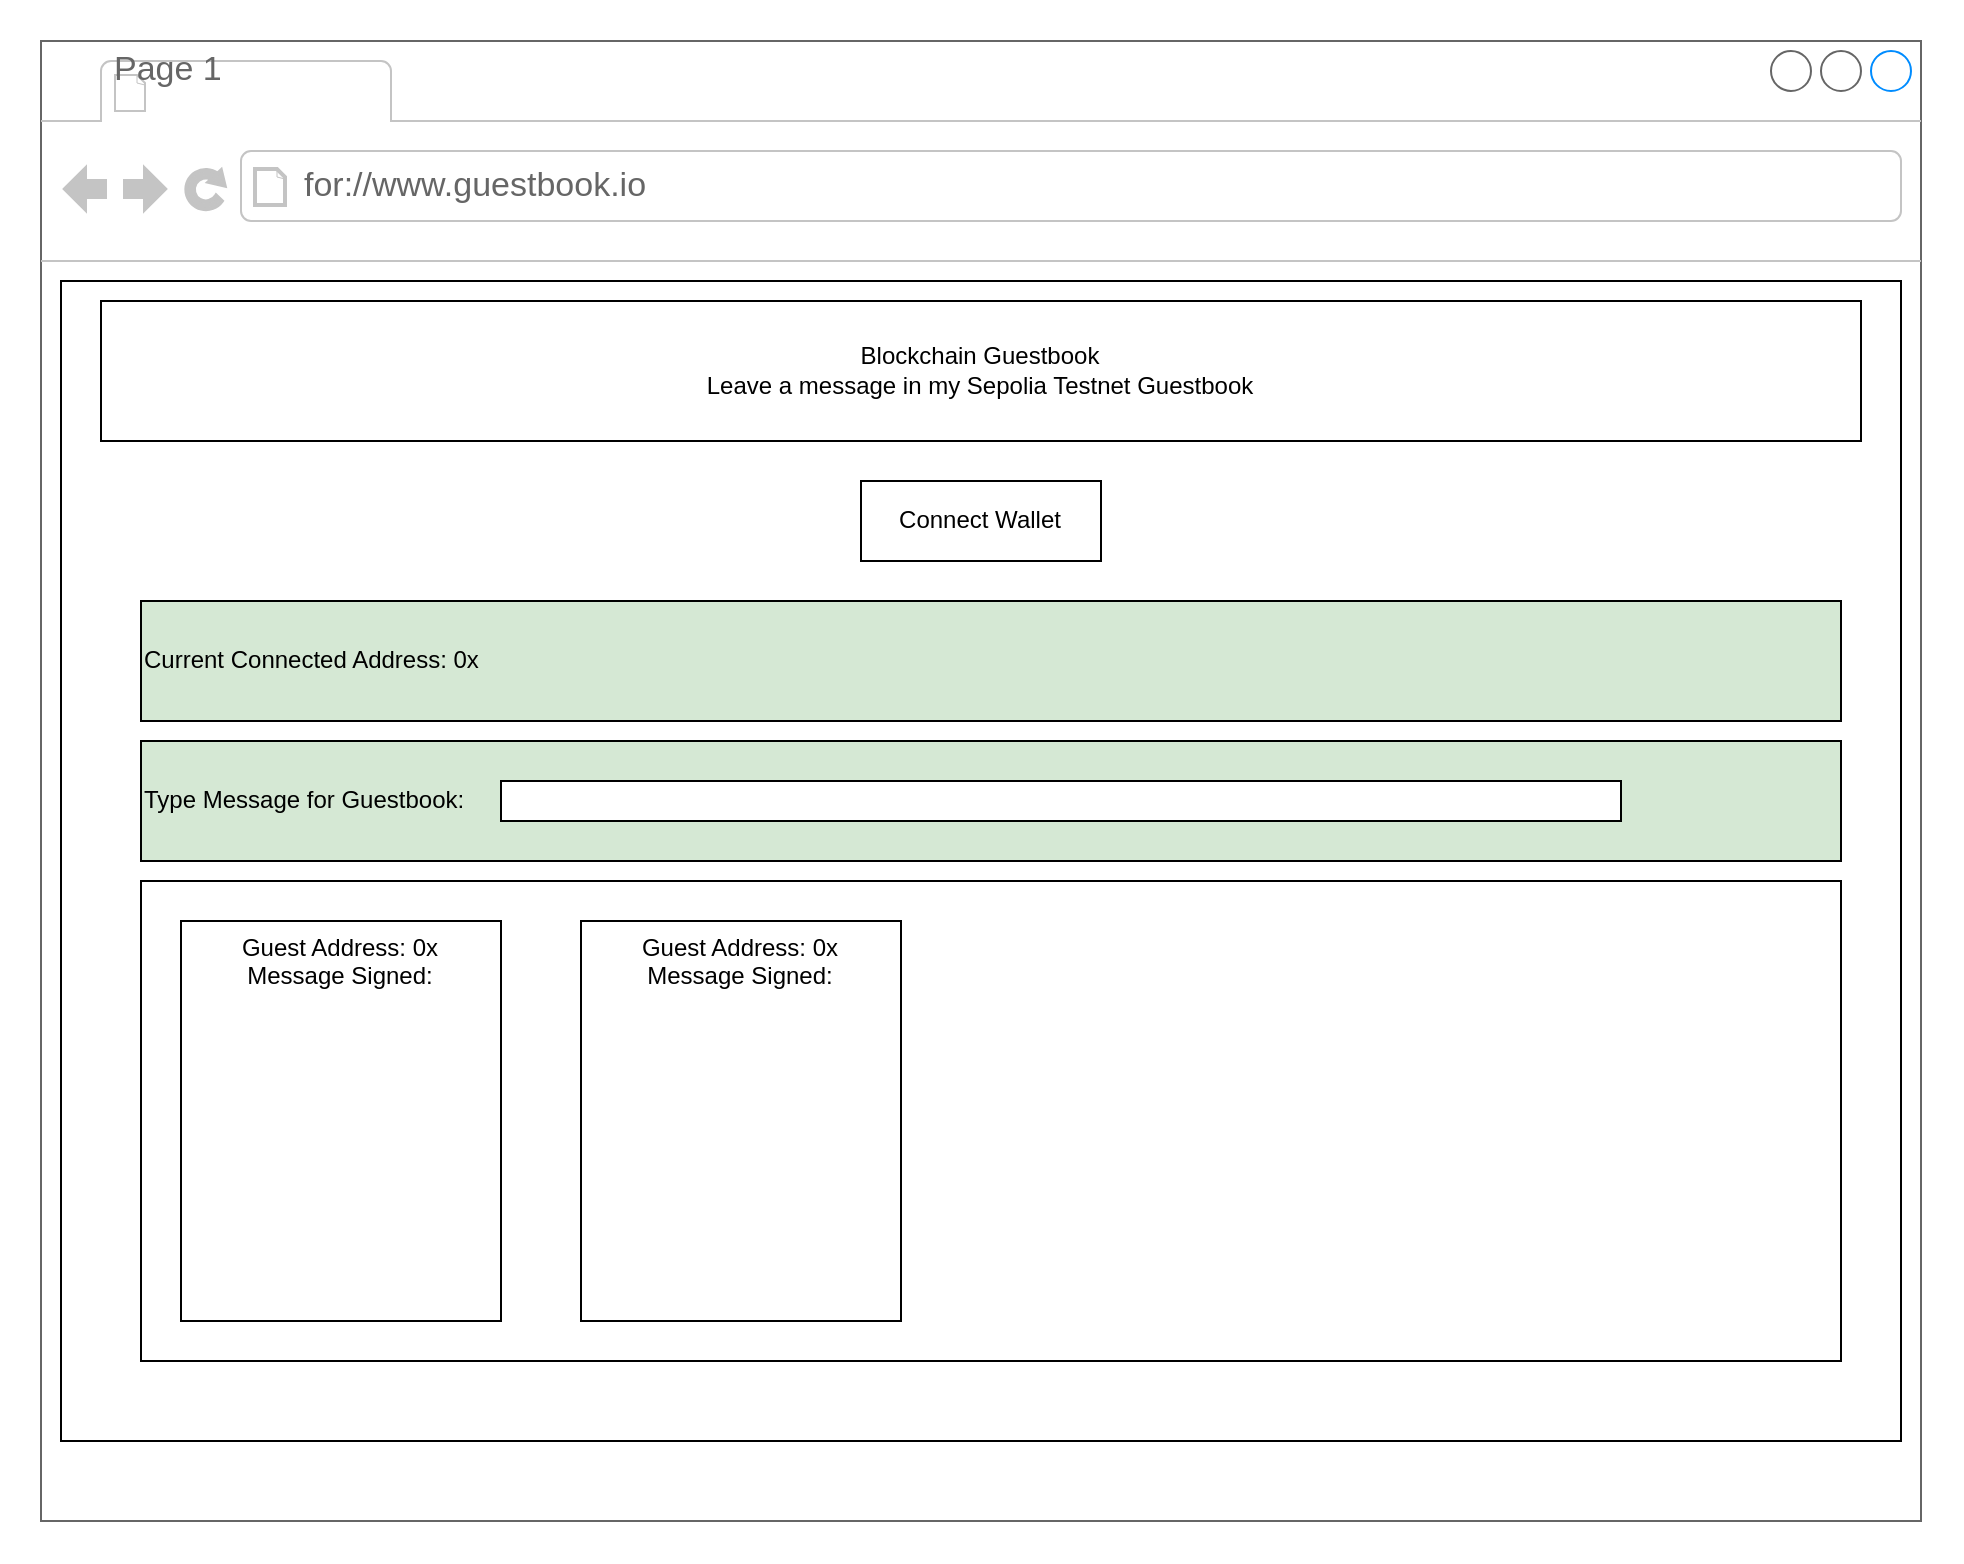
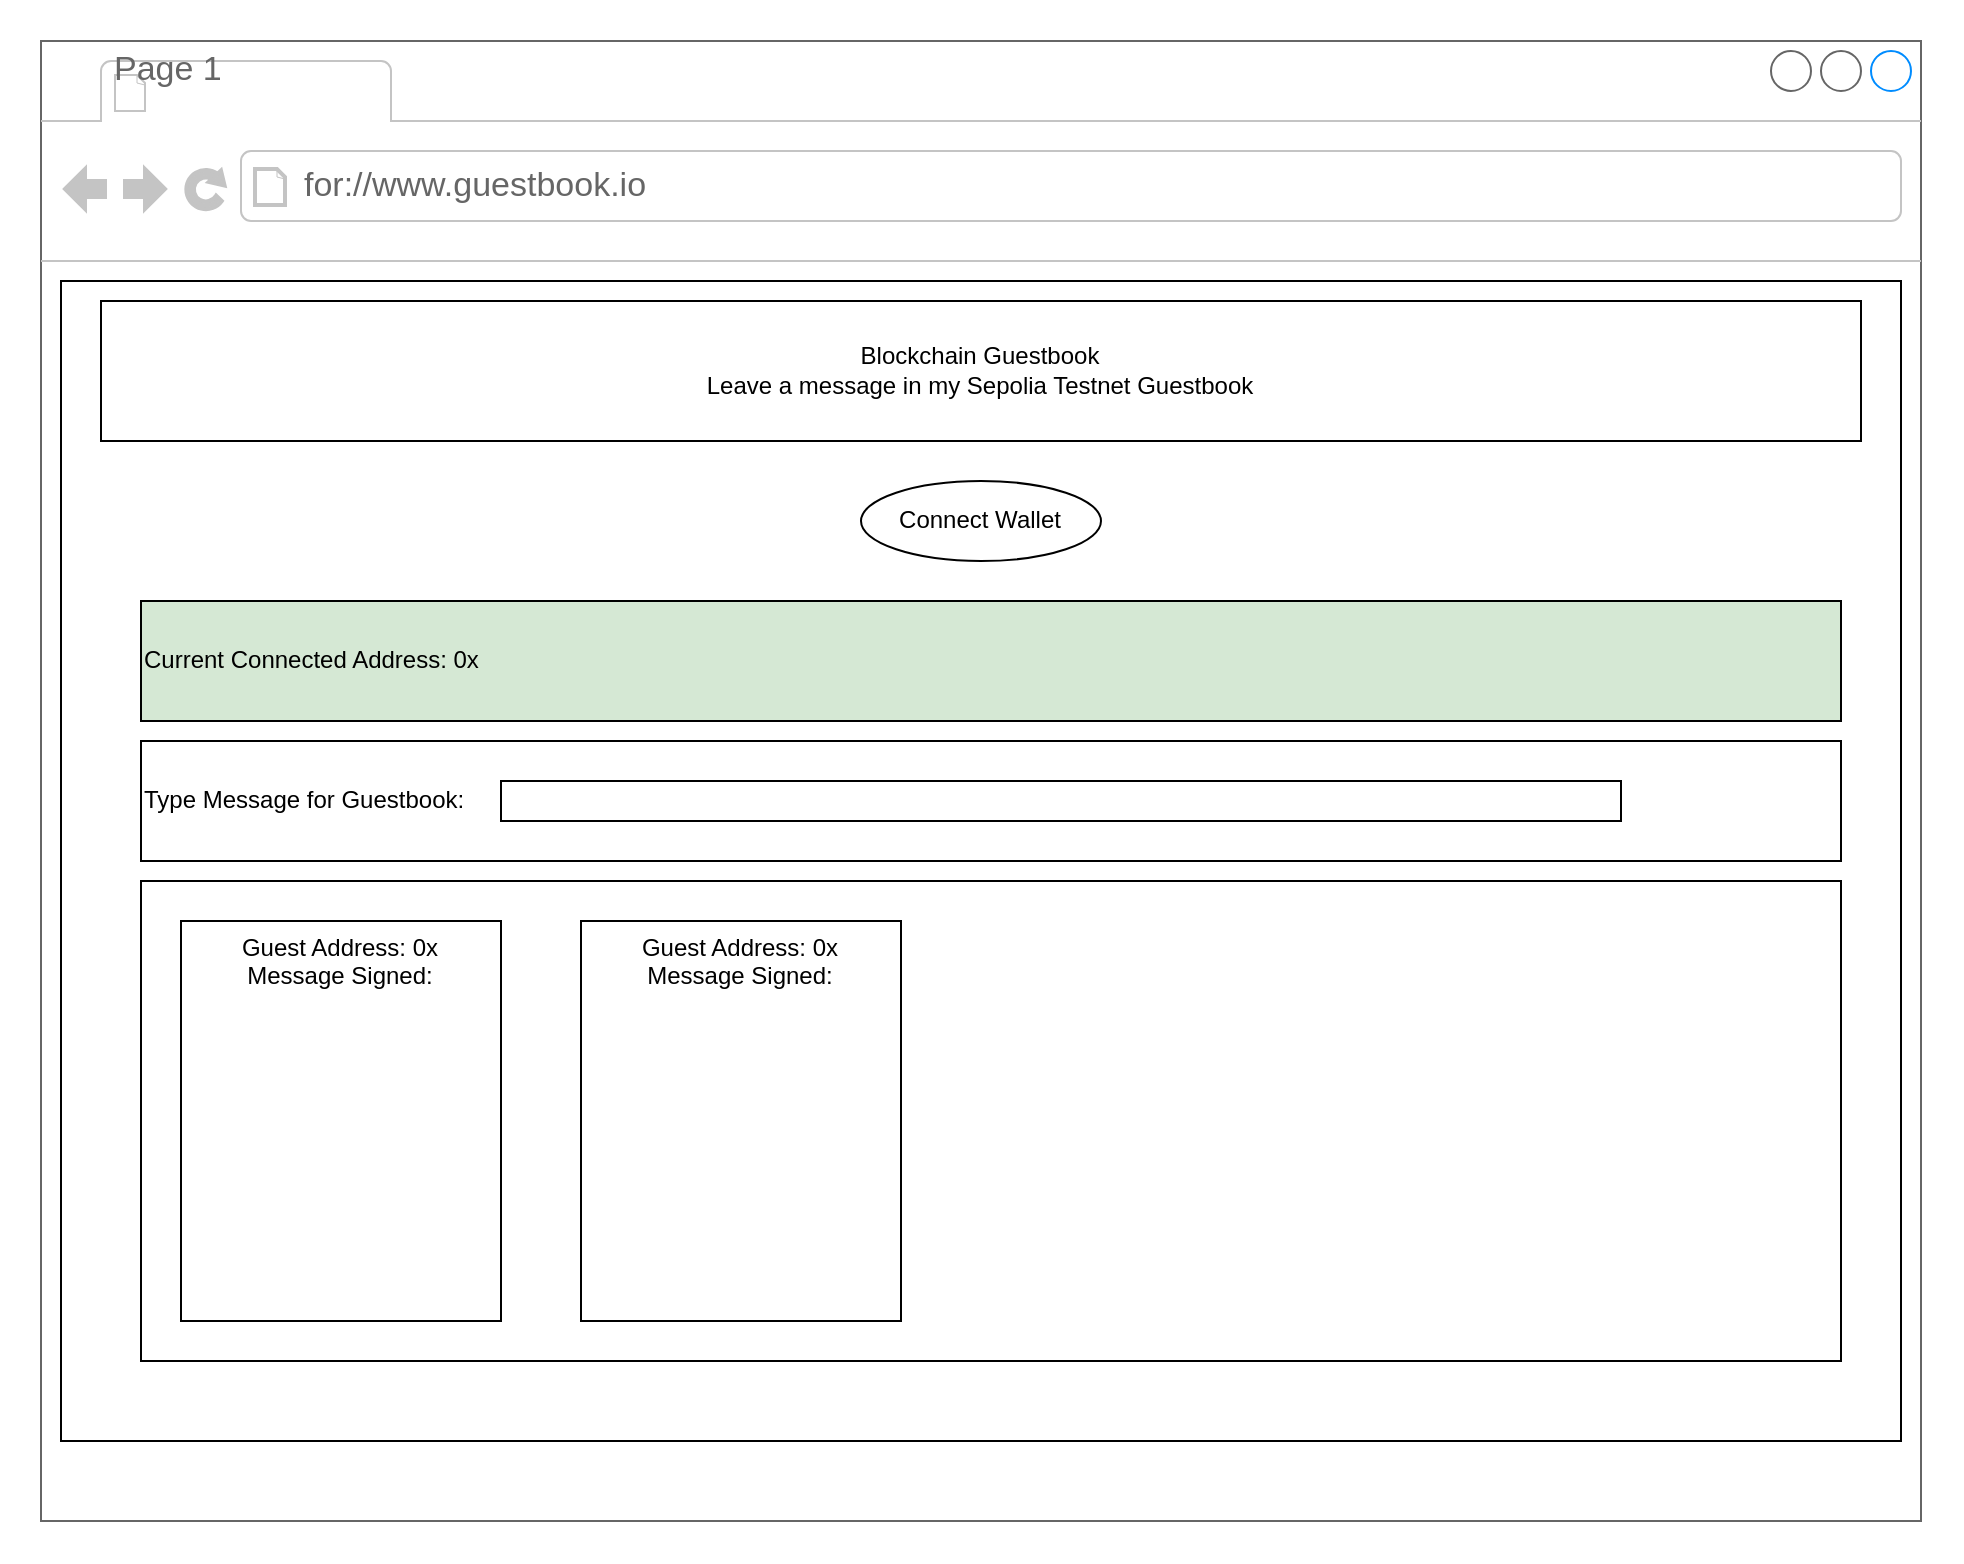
(981, 521) -> (981, 521)
(314, 801) -> (314, 801)
